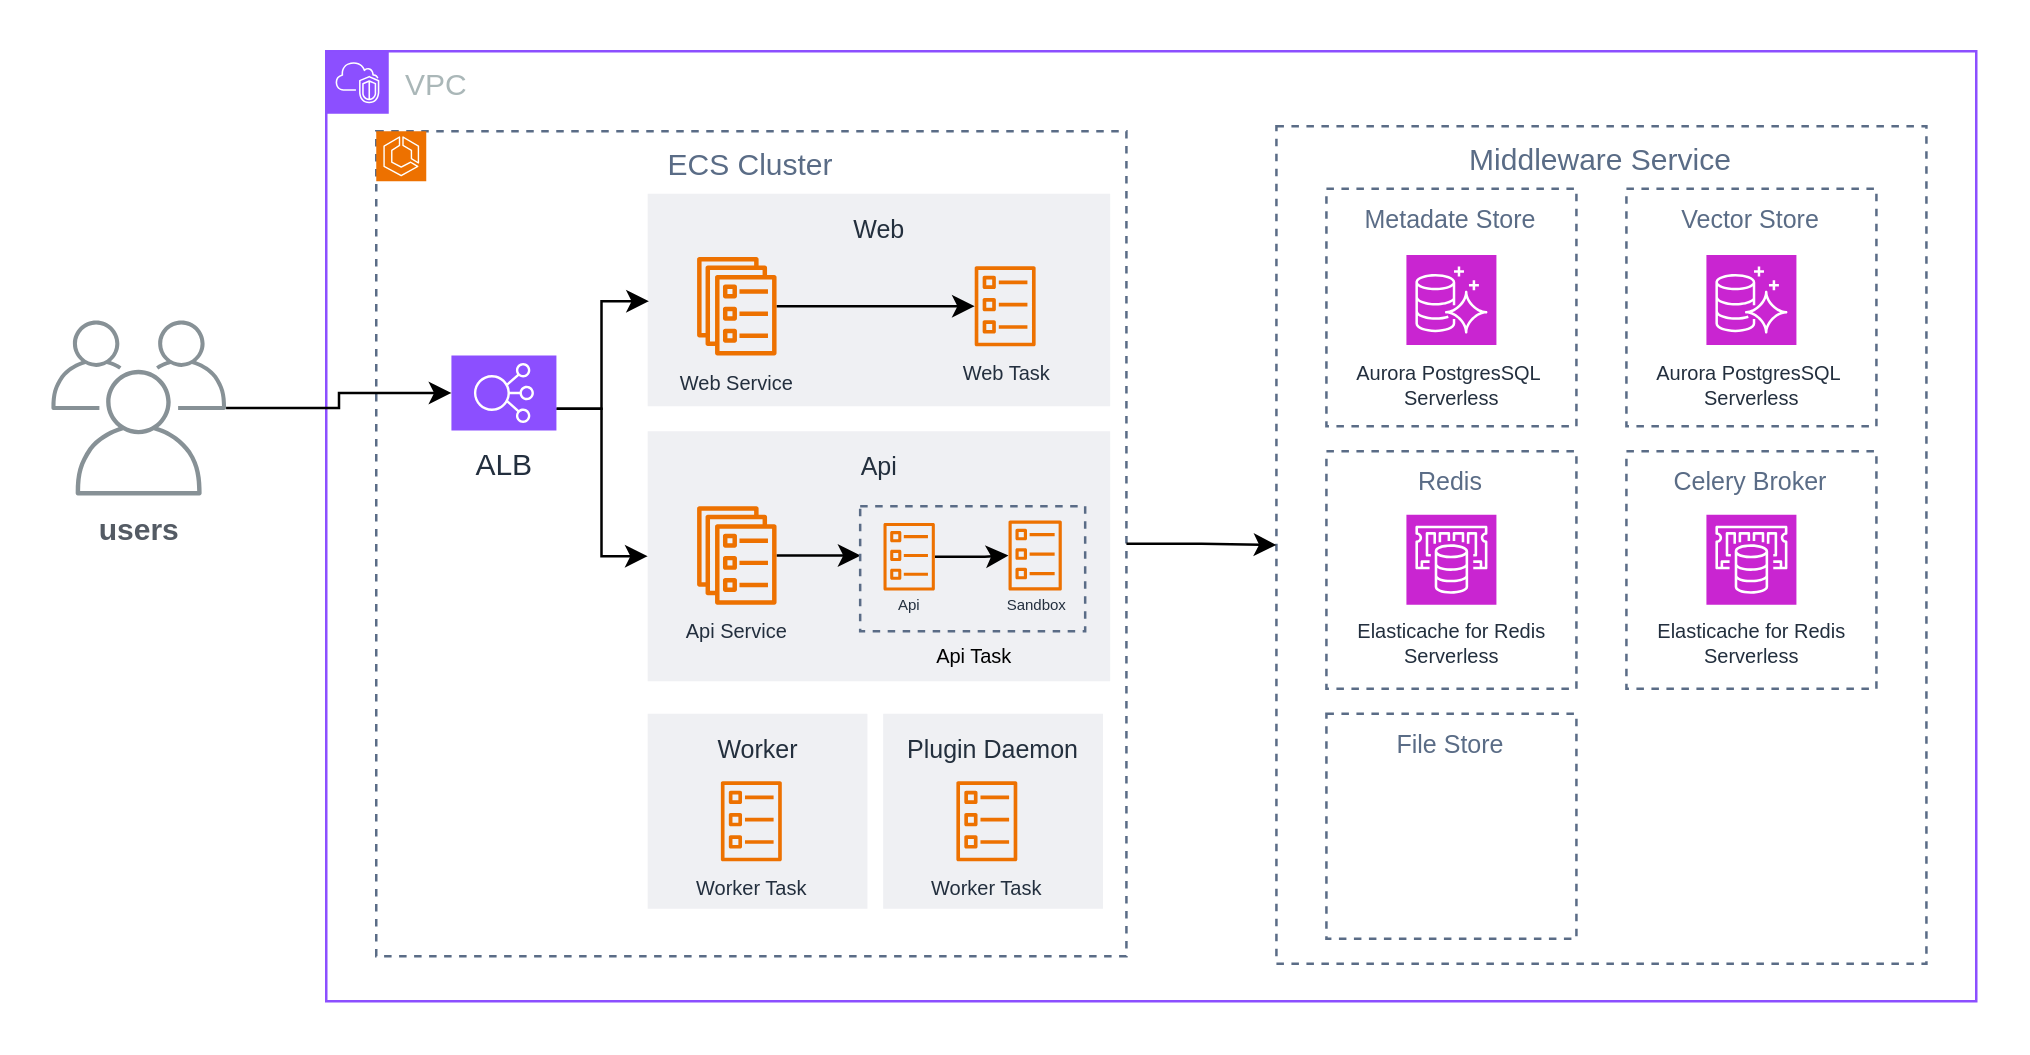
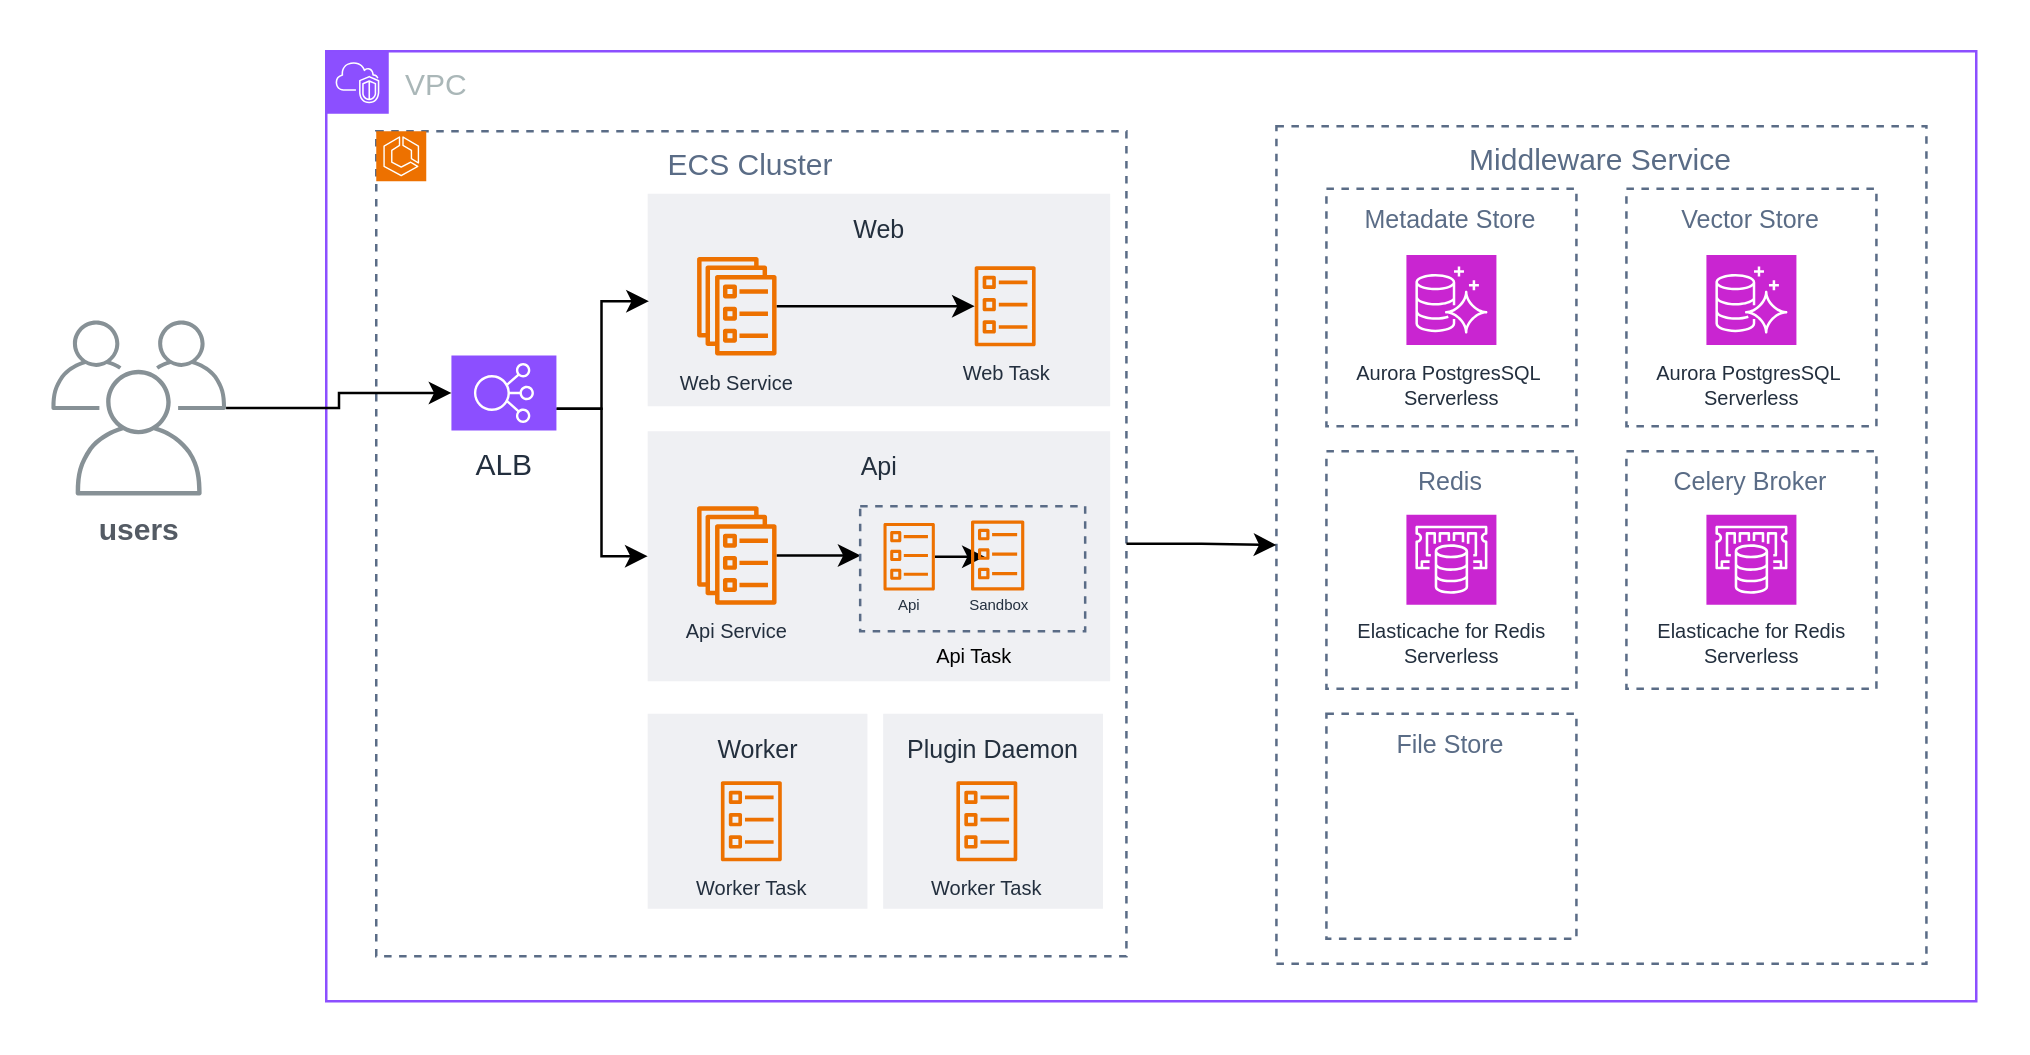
(1035, 555) -> (998, 555)
